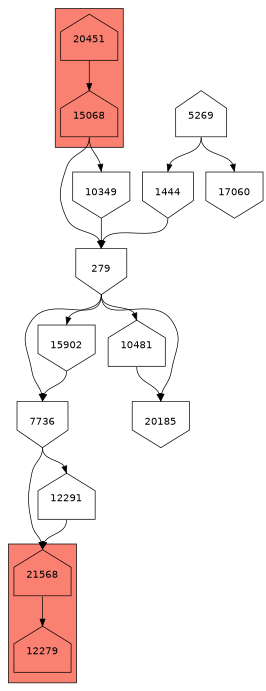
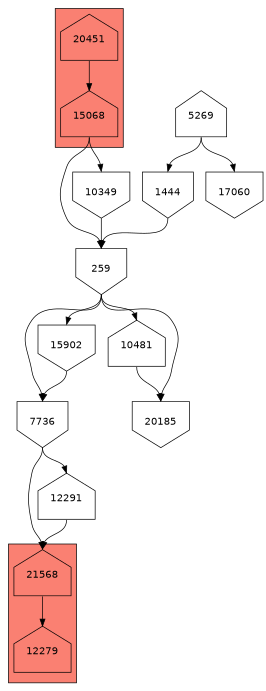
(101, 269) -> (101, 269)
